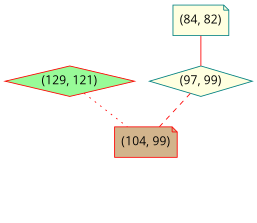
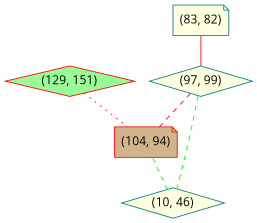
(201, 20) -> (201, 20)
(70, 81) -> (70, 81)
(146, 142) -> (146, 142)
none -> (173, 203)
